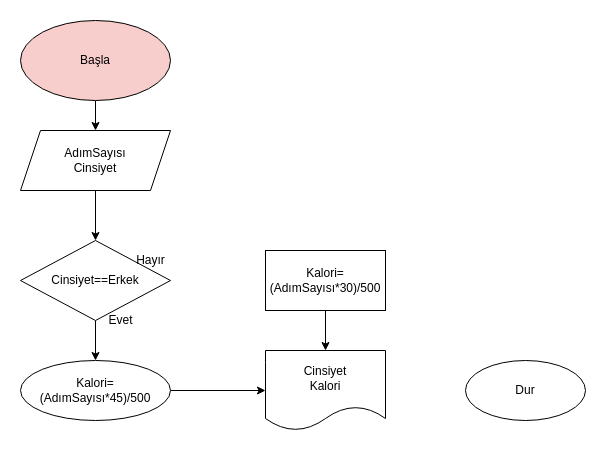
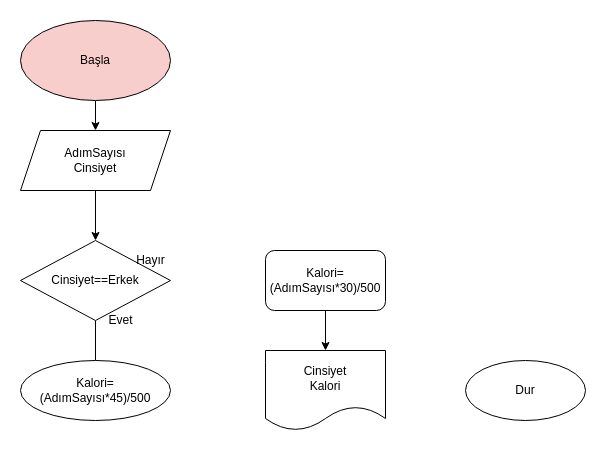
(326, 281) -> (326, 281)
(96, 352) -> (96, 354)
(215, 391) -> none
